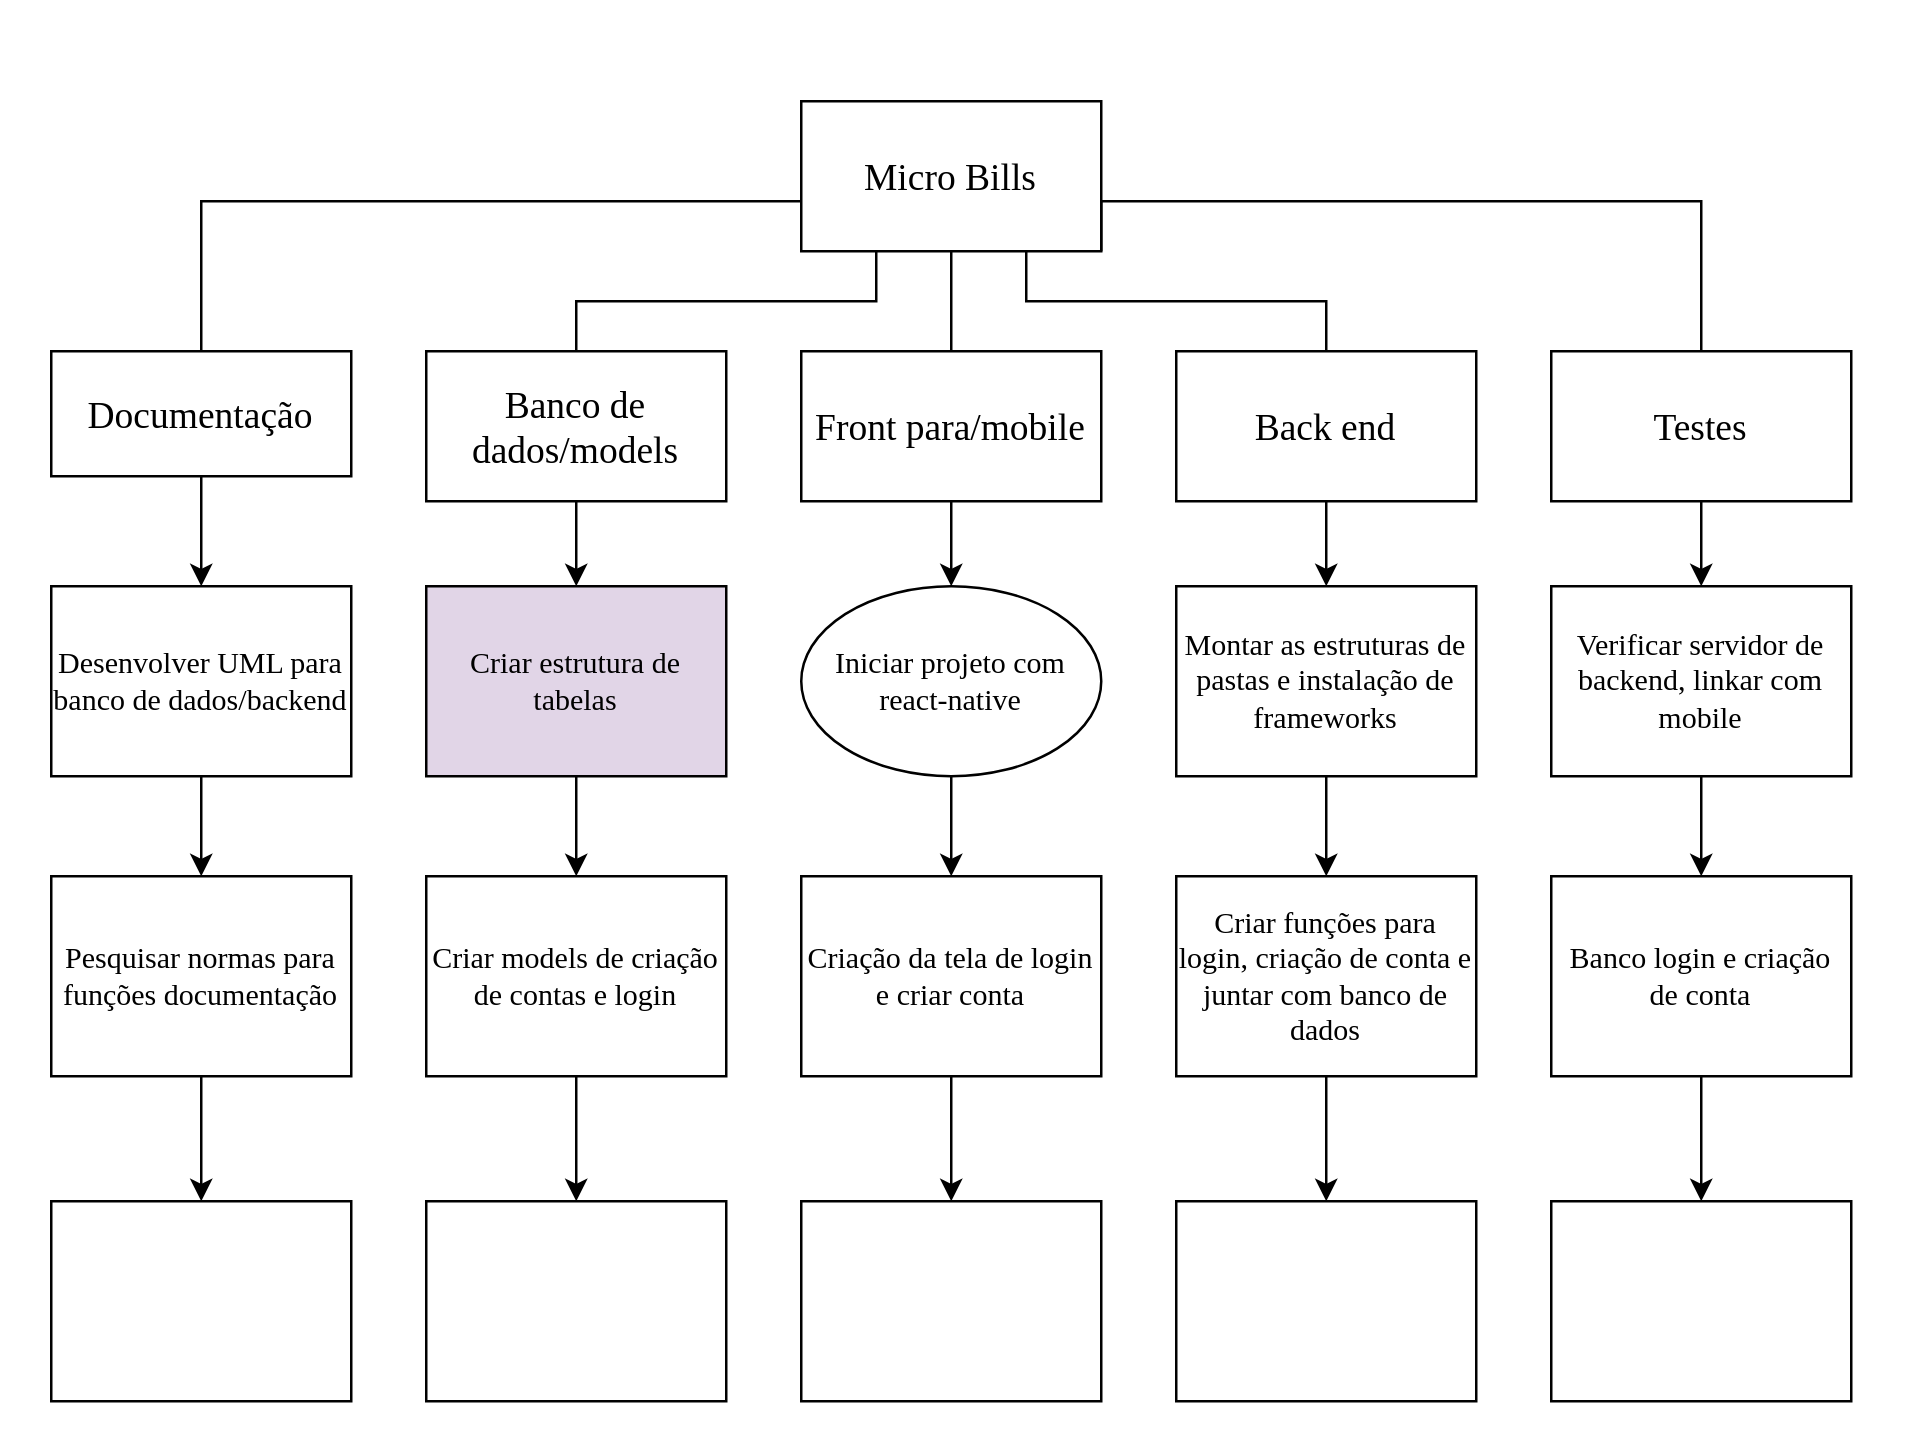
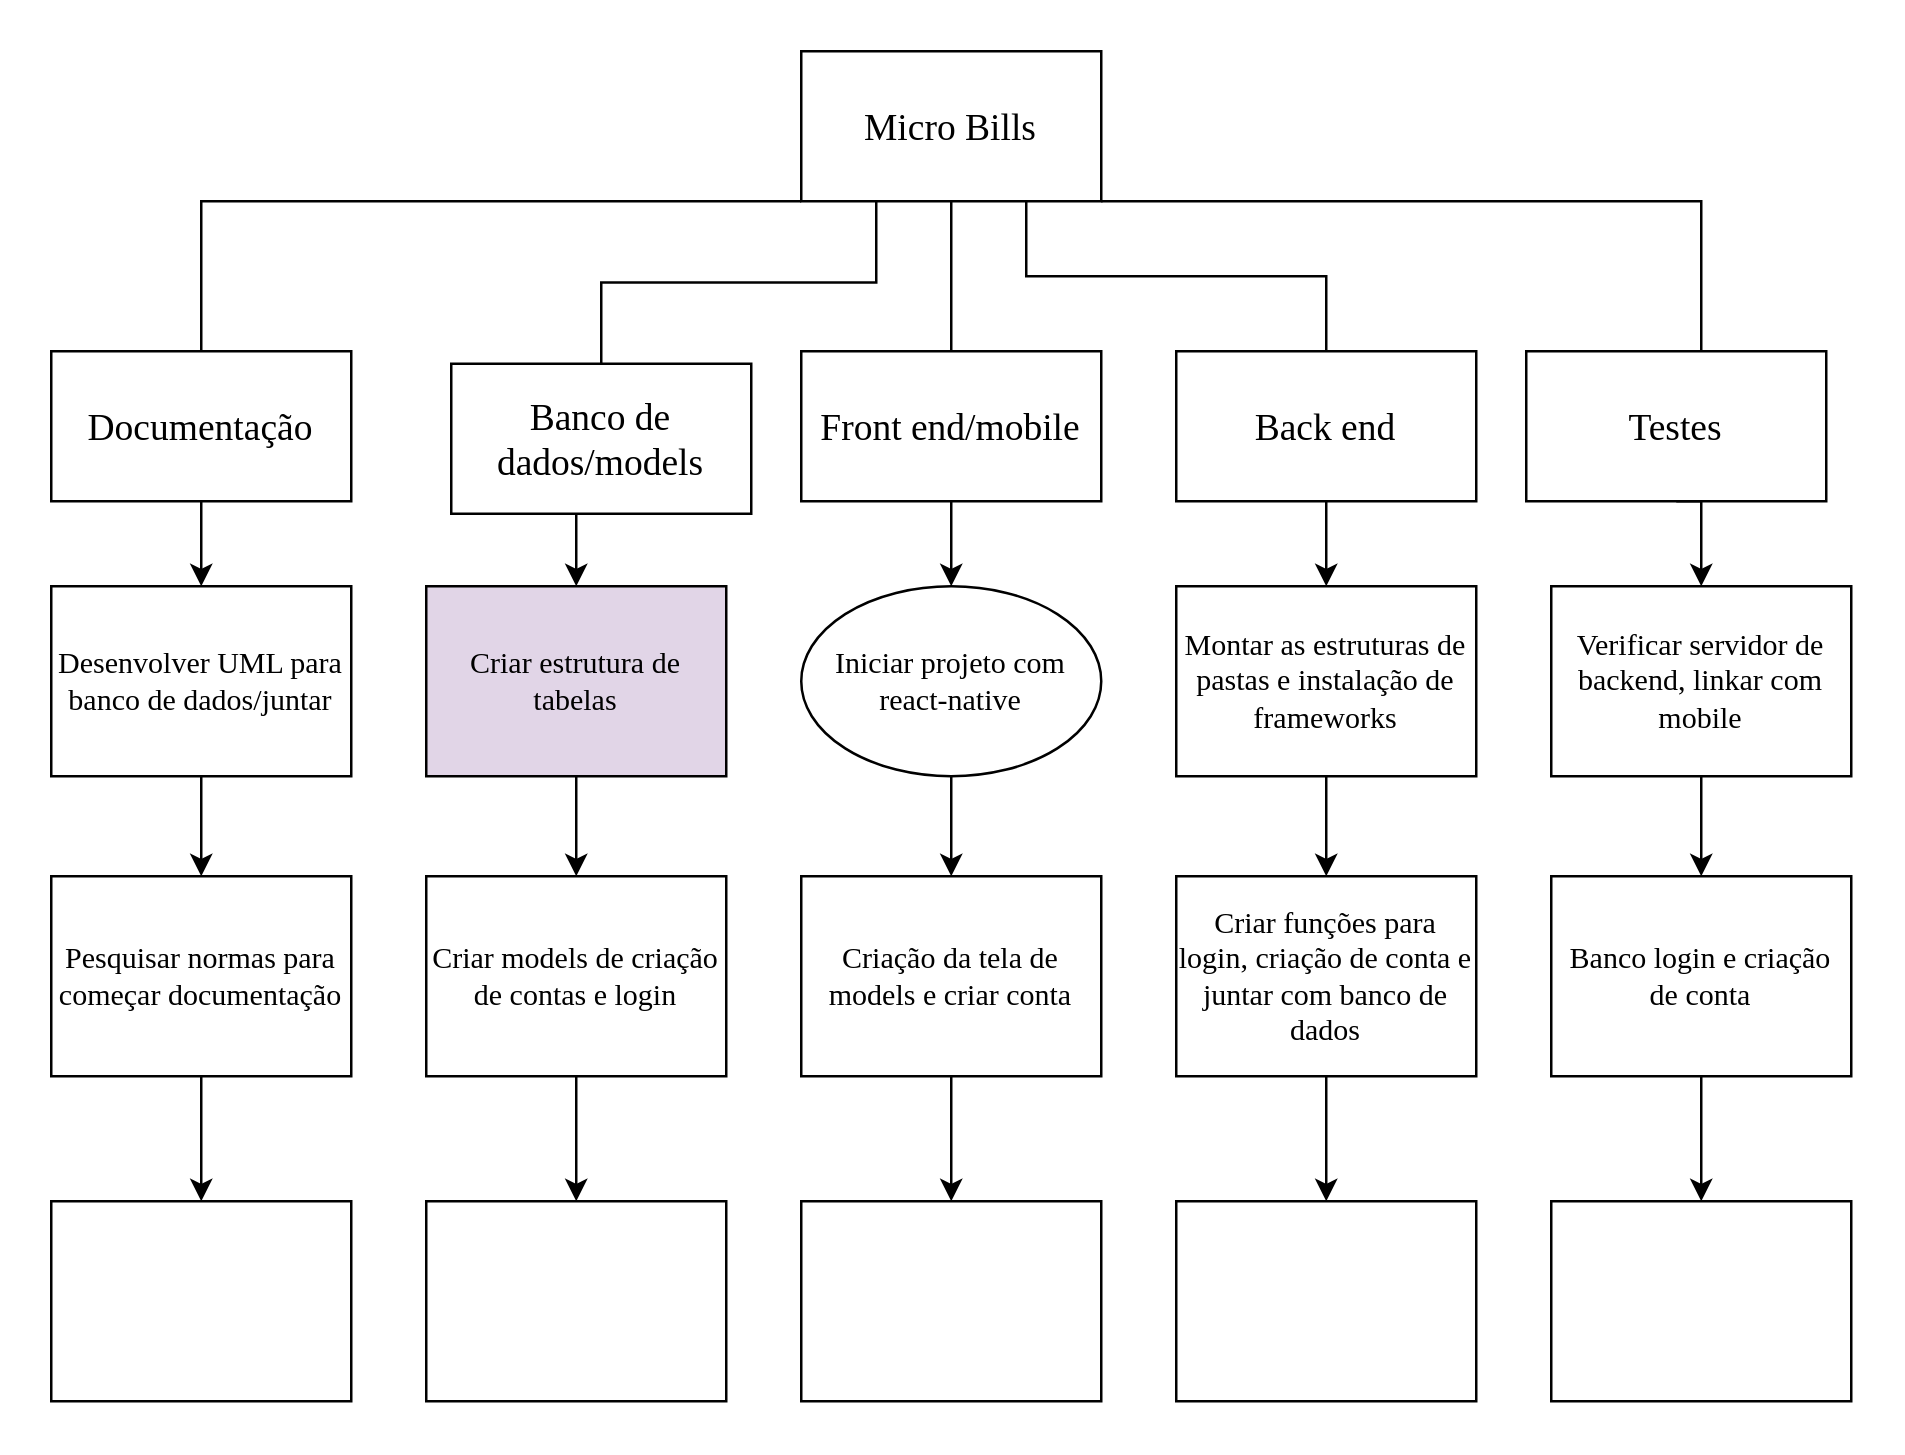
(951, 176) -> (951, 126)
(201, 414) -> (201, 426)
(576, 426) -> (601, 439)
(951, 426) -> (951, 426)
(1701, 426) -> (1676, 426)
(201, 681) -> (201, 681)
(201, 976) -> (201, 976)
(951, 976) -> (951, 976)
